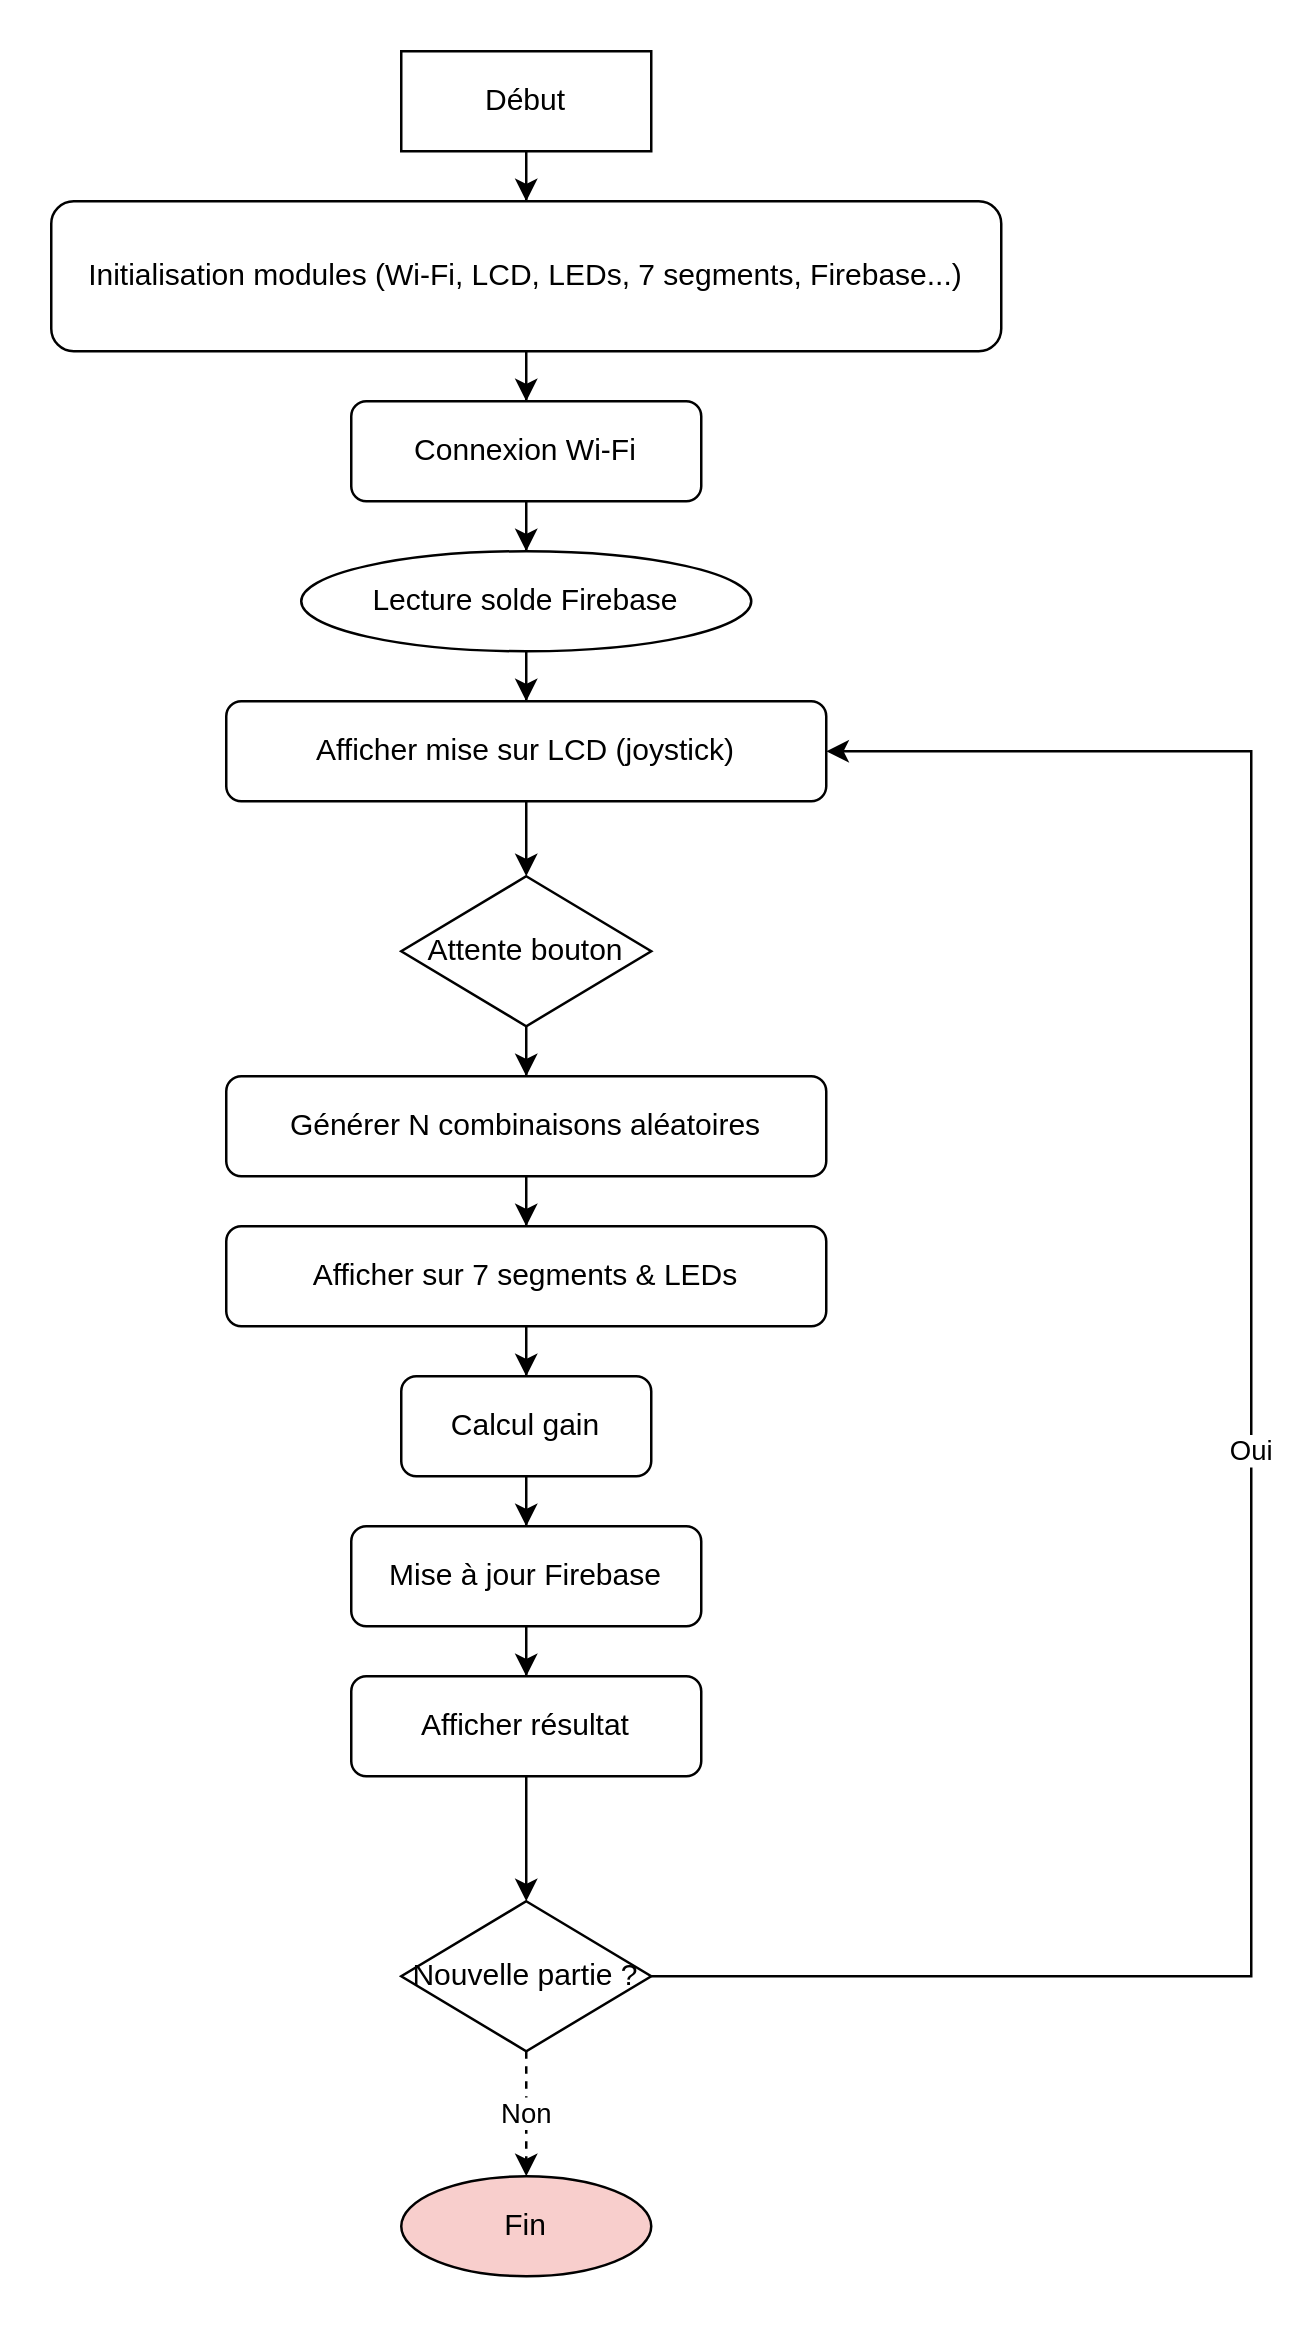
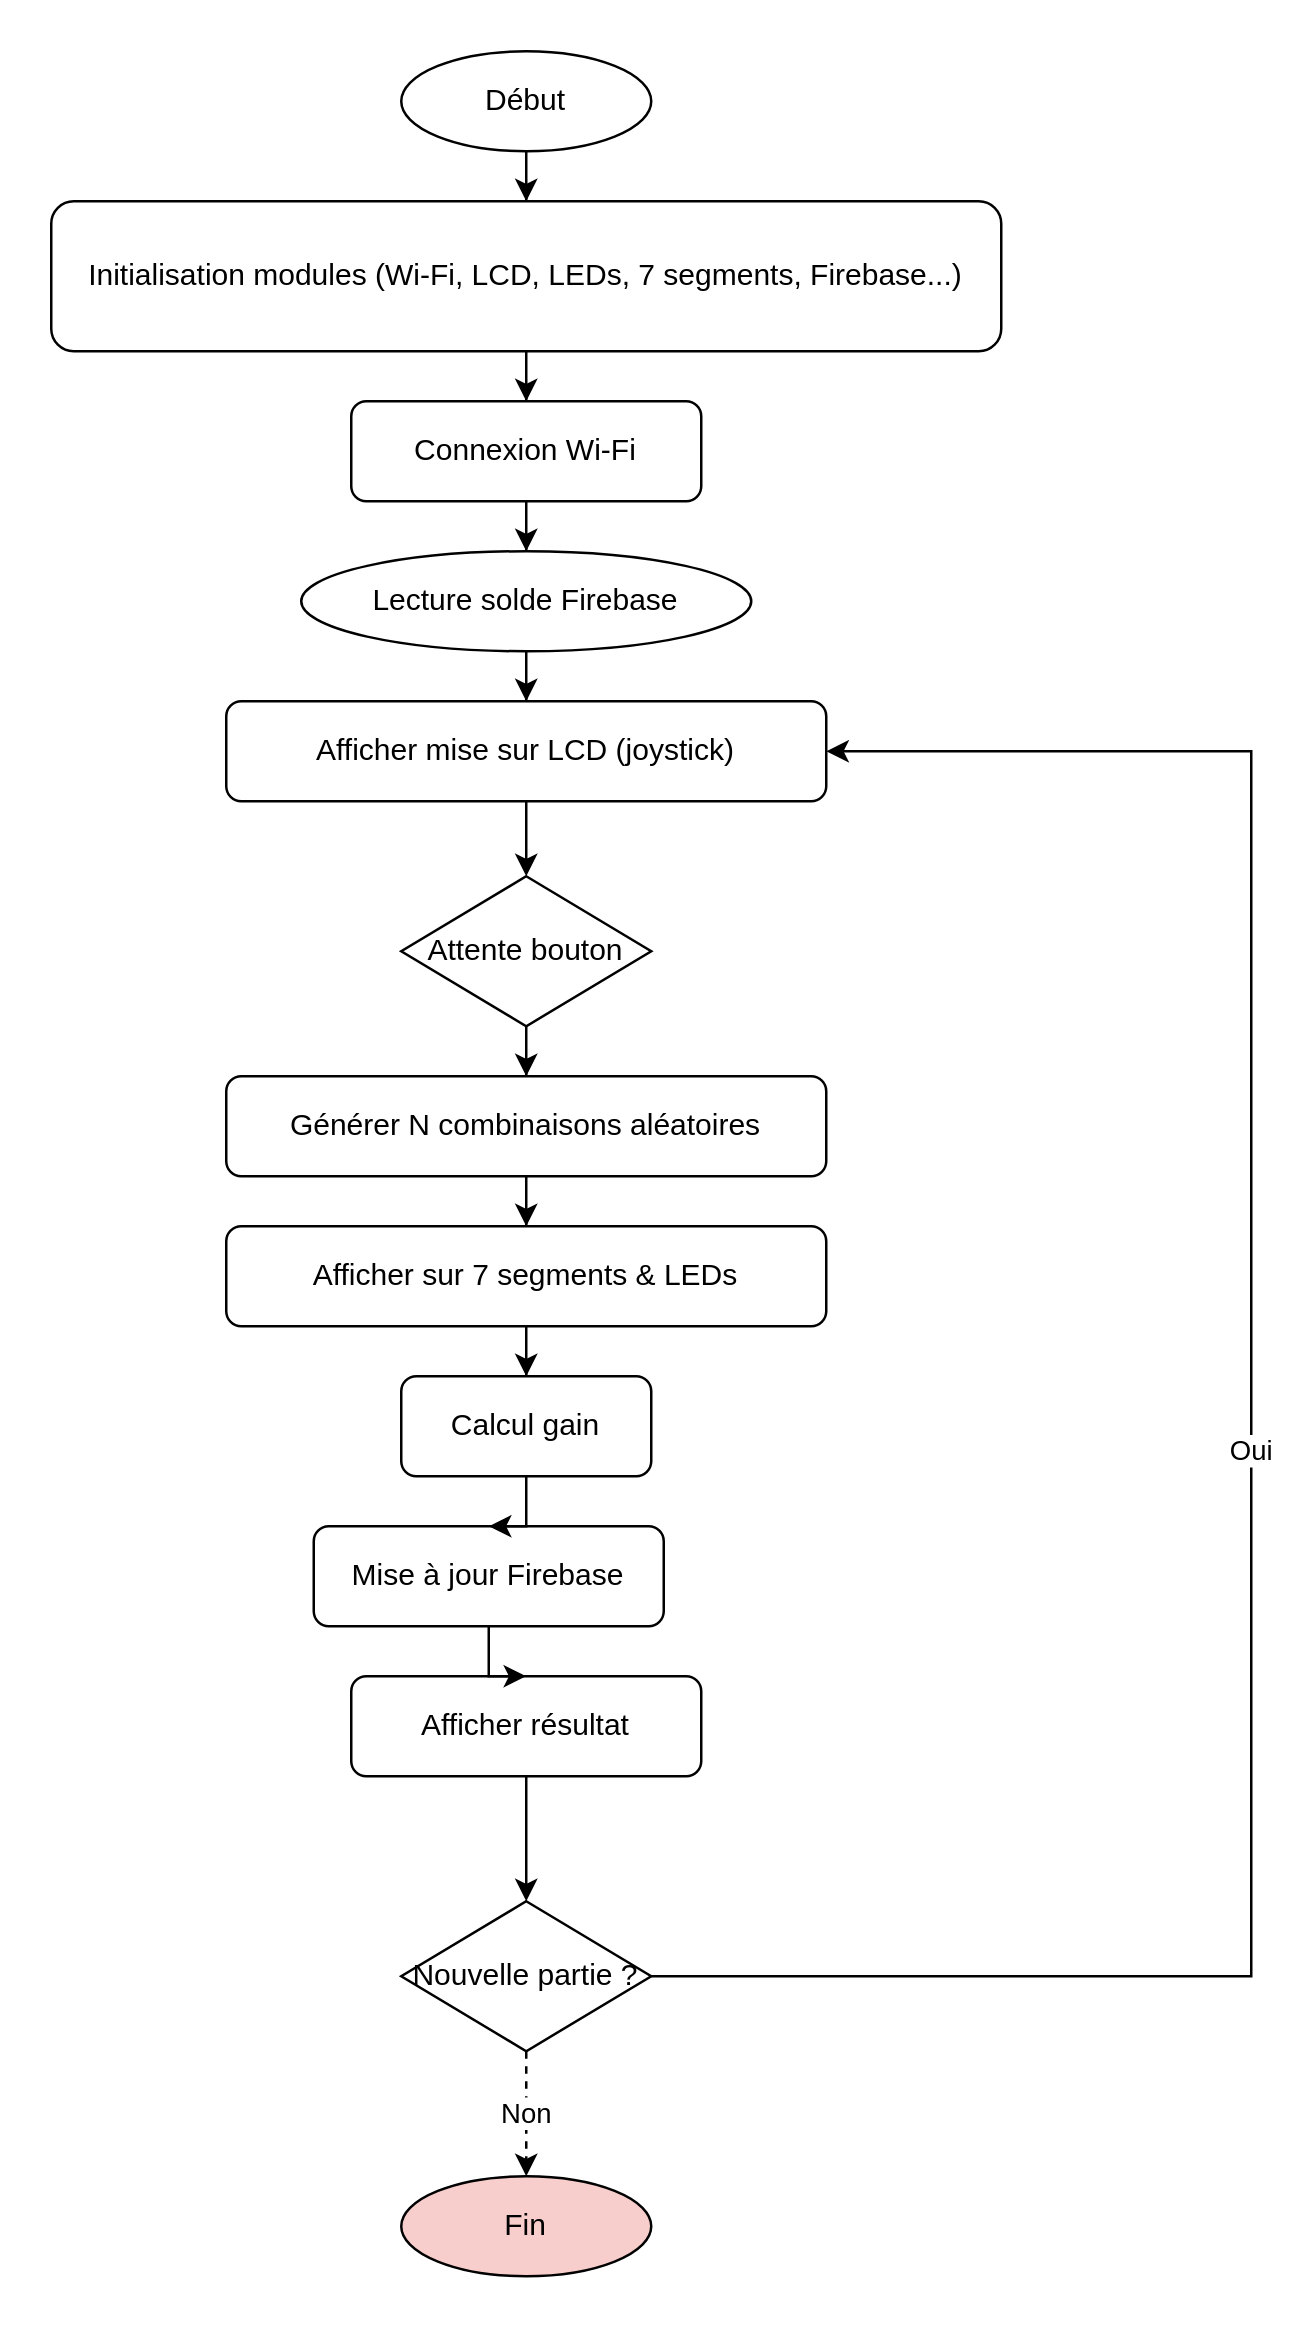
(526, 101) -> (526, 101)
(526, 1576) -> (489, 1576)
